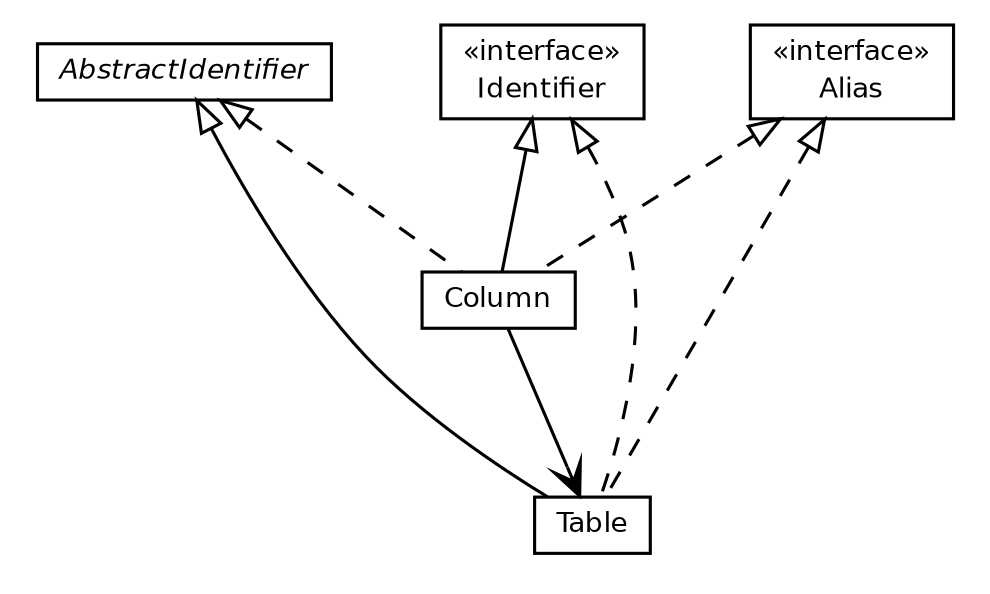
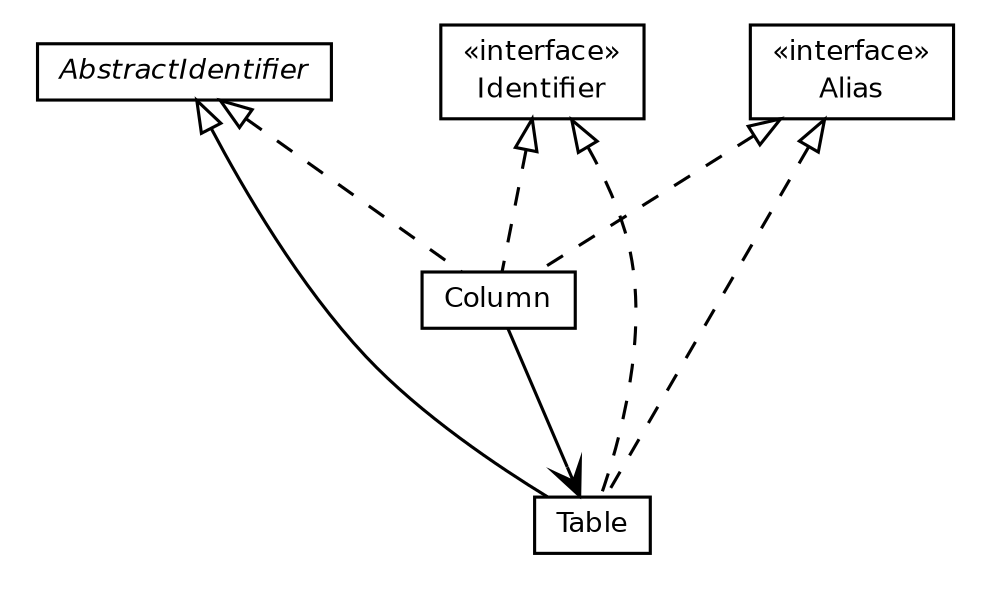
(514, 211) -> (514, 211)
